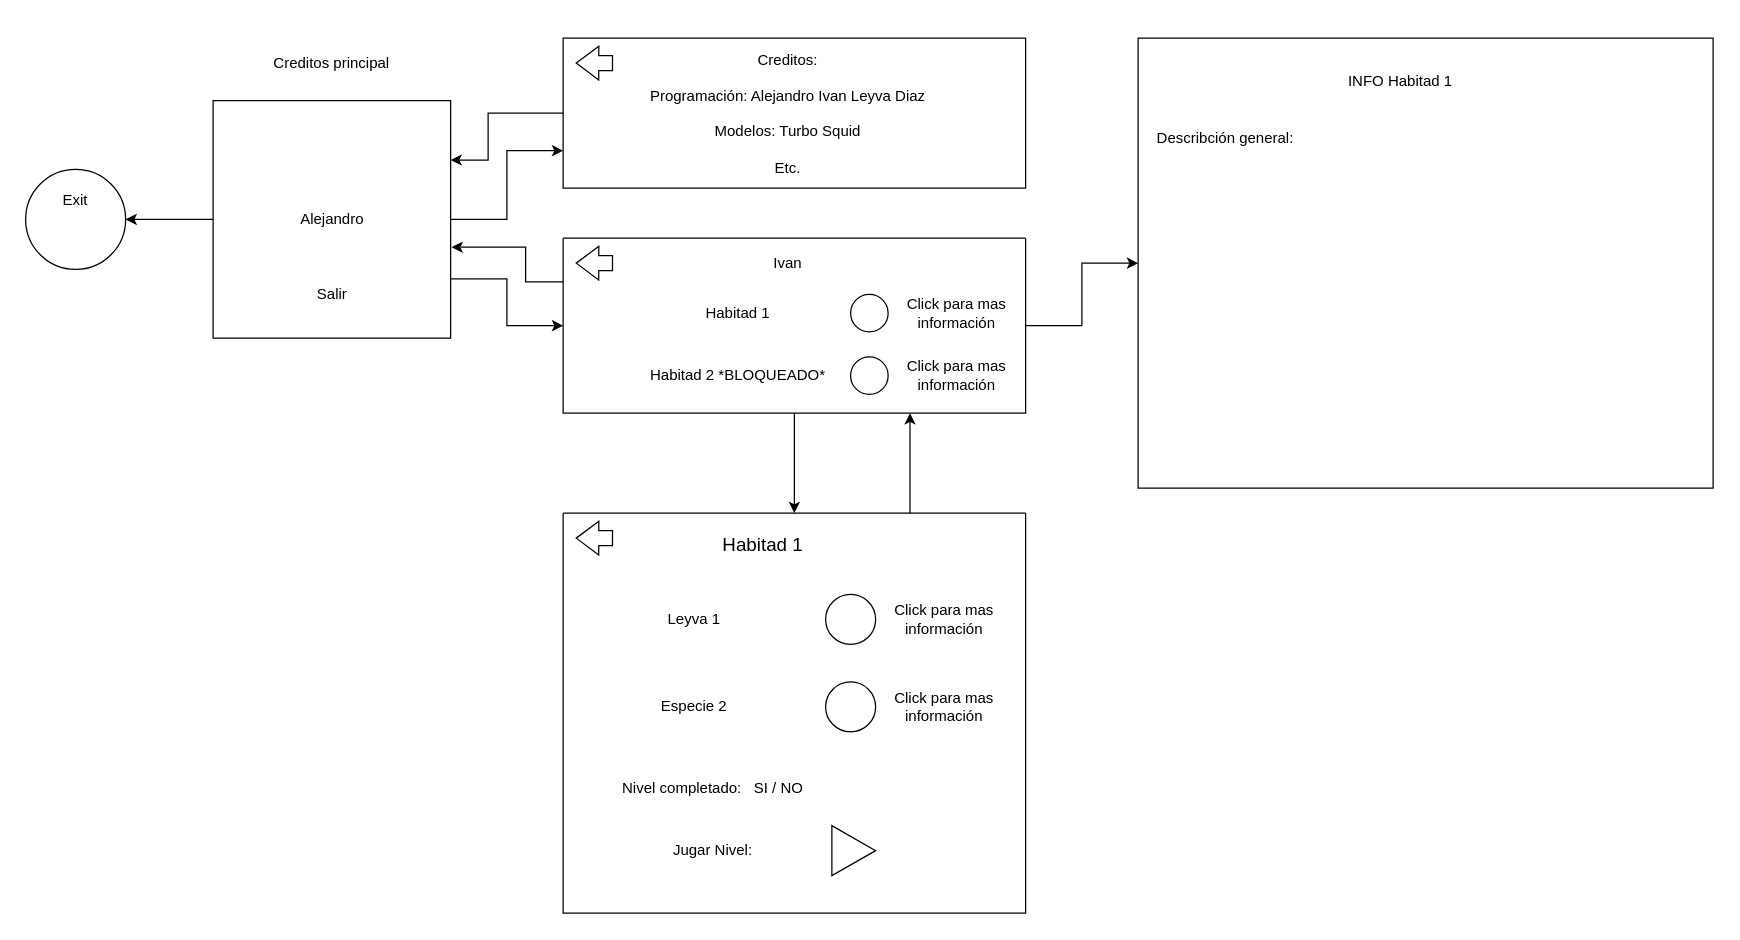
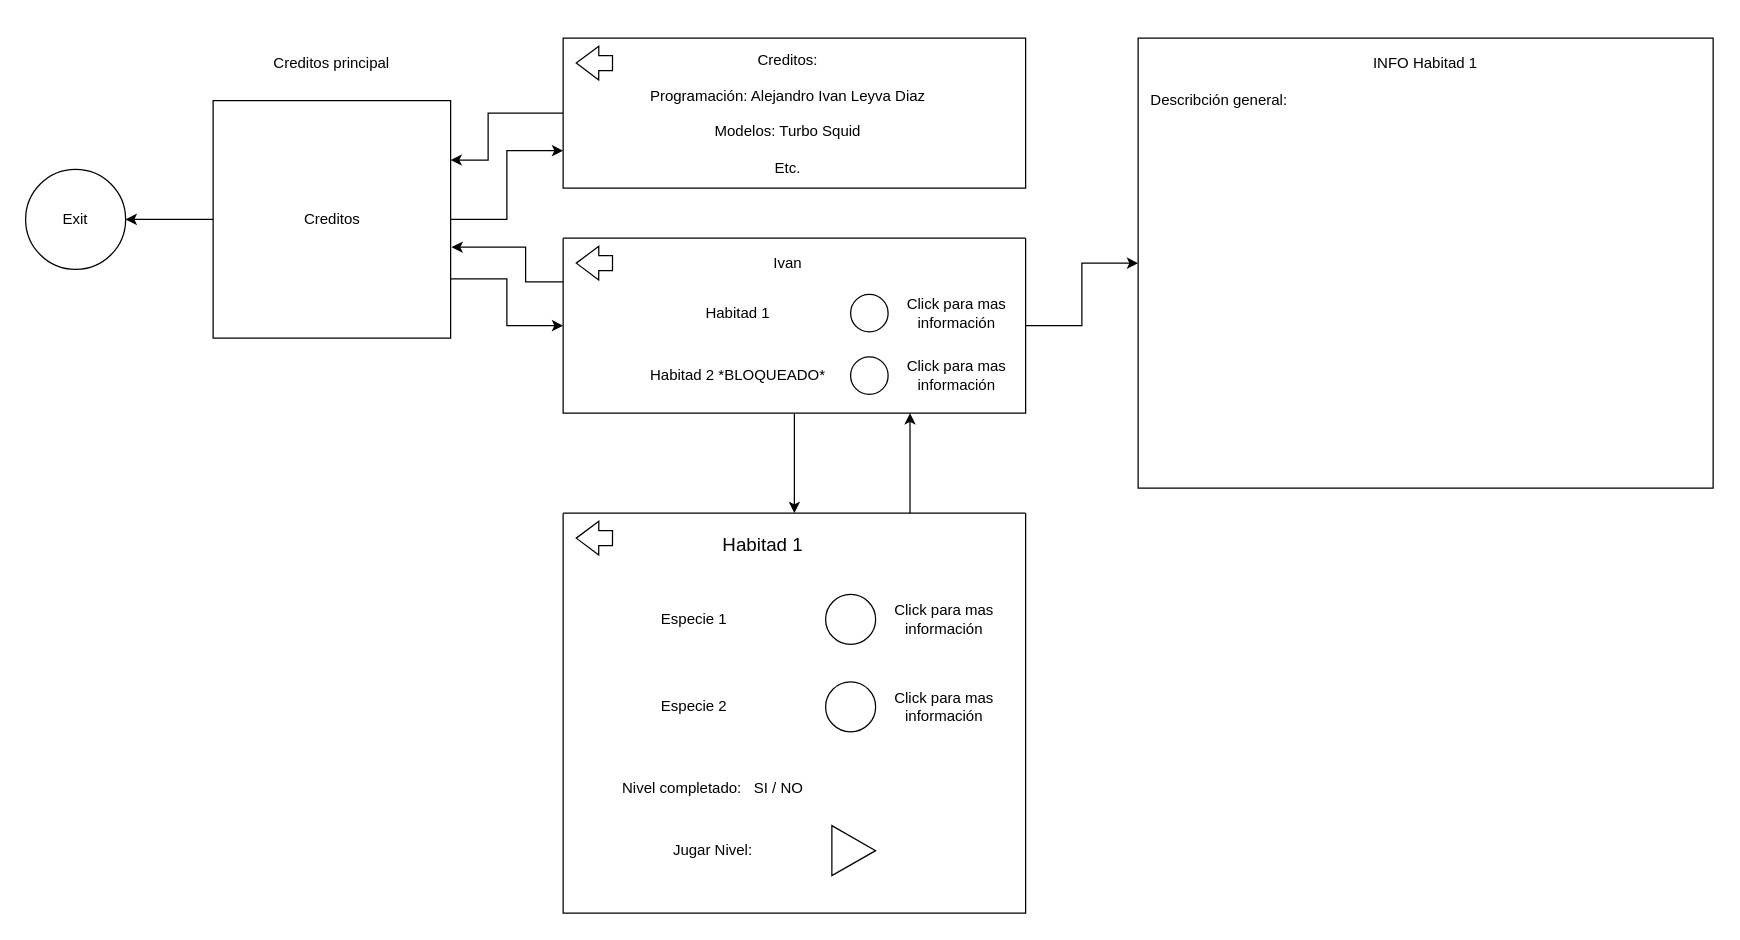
(1401, 82) -> (1426, 63)
(1226, 138) -> (1219, 101)
(76, 201) -> (76, 219)
(333, 219) -> (333, 219)
(332, 294) -> none
(694, 619) -> (694, 619)
